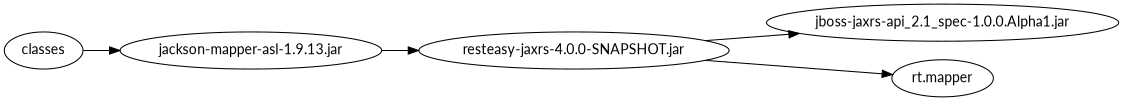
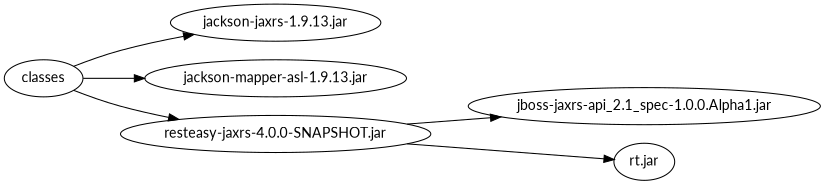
none -> (276, 23)
(395, 50) -> (121, 106)
(943, 78) -> (644, 162)
